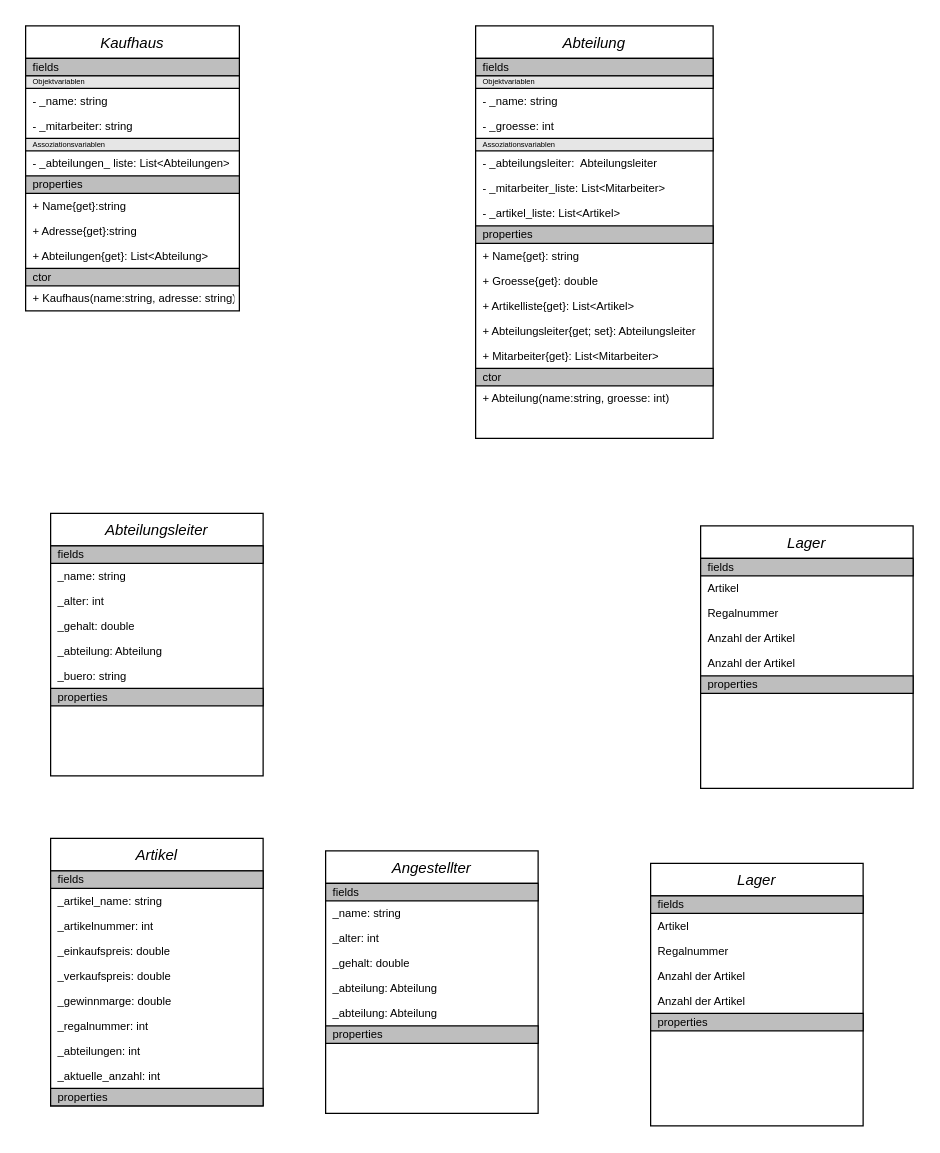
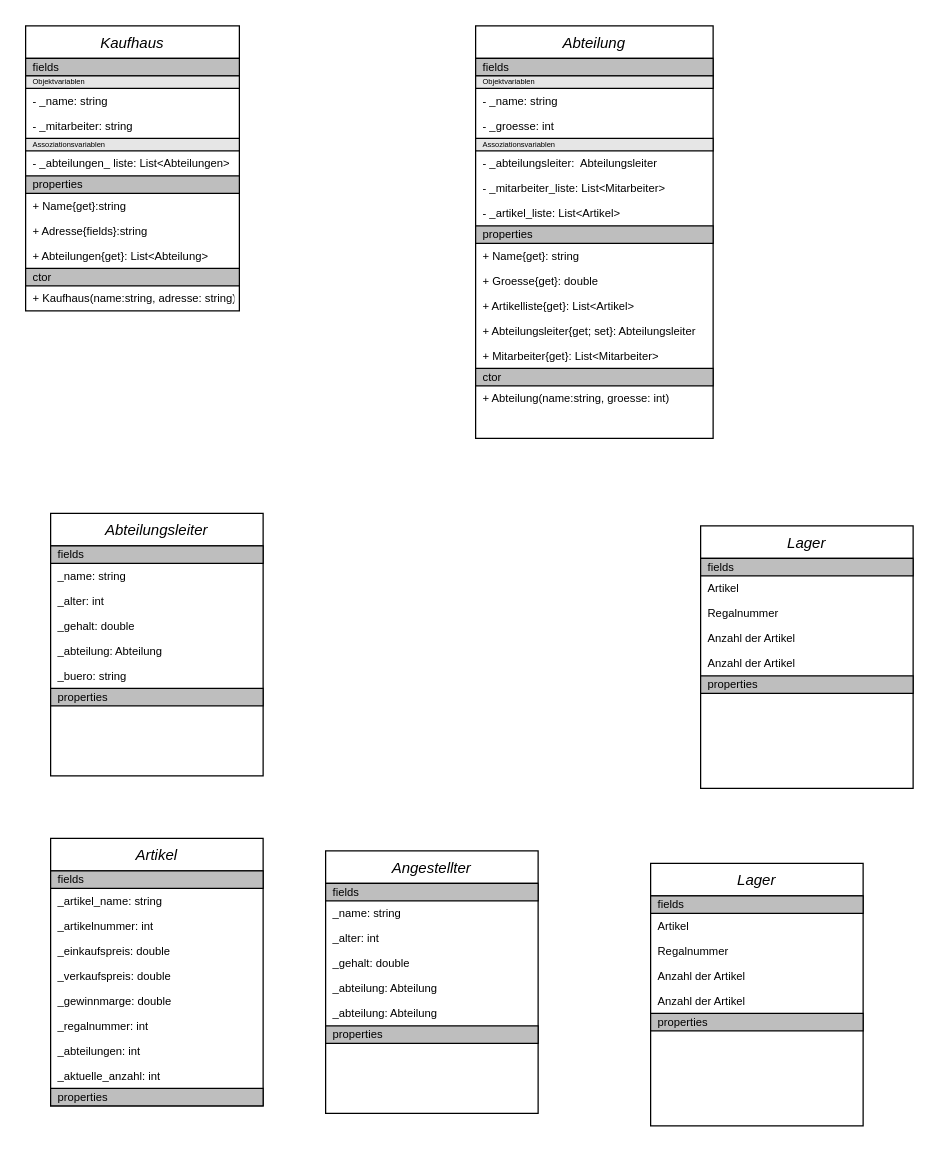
(94, 231) -> (101, 231)
